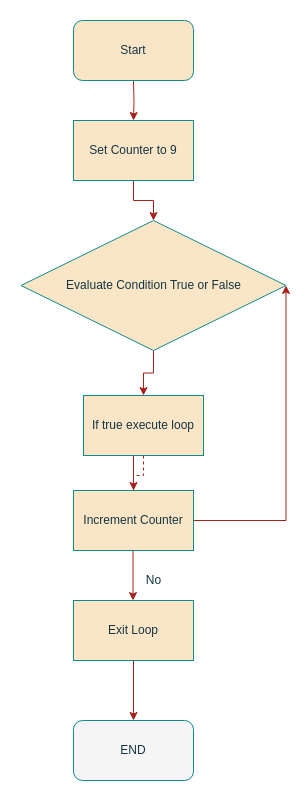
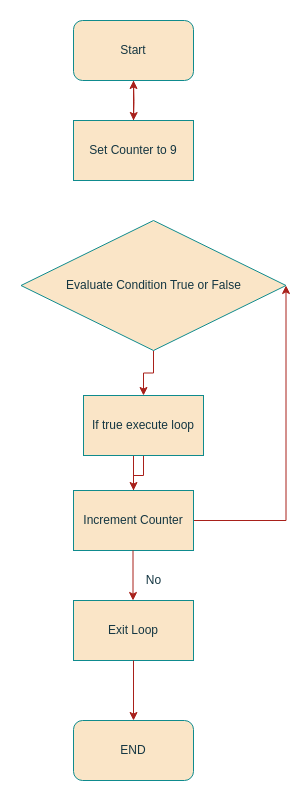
(140, 201) -> (134, 119)
(144, 470) -> (144, 470)
(134, 751) -> (134, 751)
